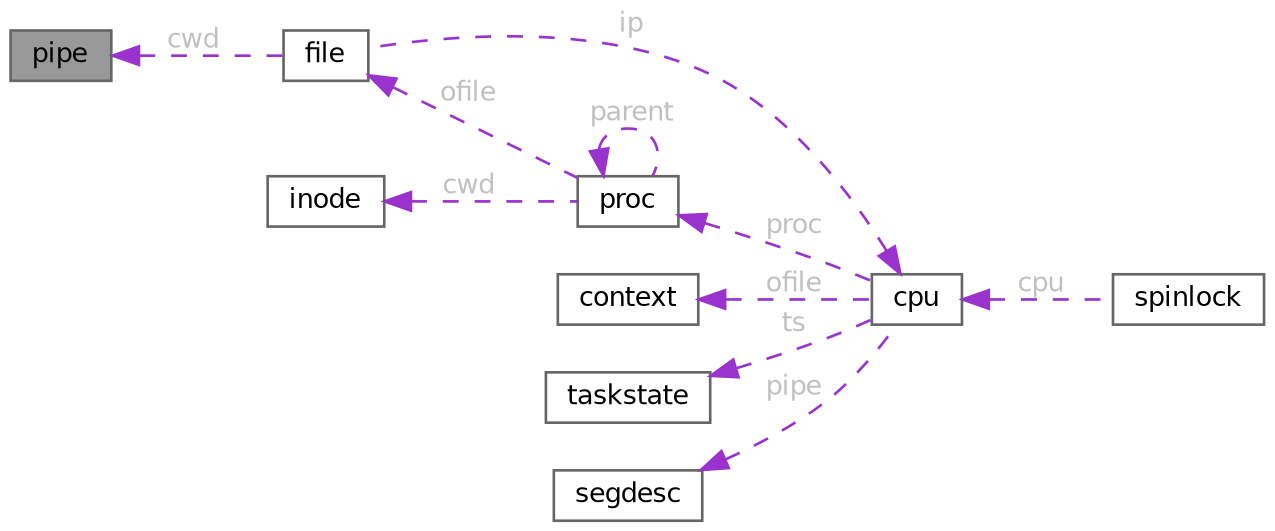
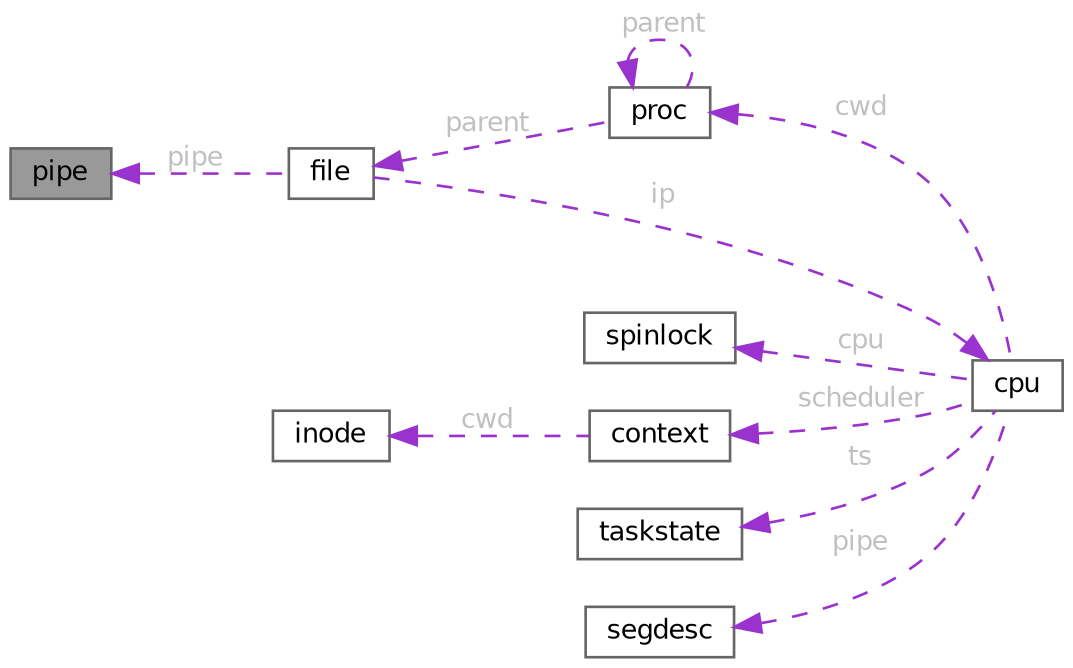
(189, 41) -> (192, 159)
(465, 94) -> (484, 125)
(494, 201) -> (503, 436)
(791, 227) -> (857, 109)
(791, 285) -> (857, 400)
(1051, 299) -> (867, 366)
